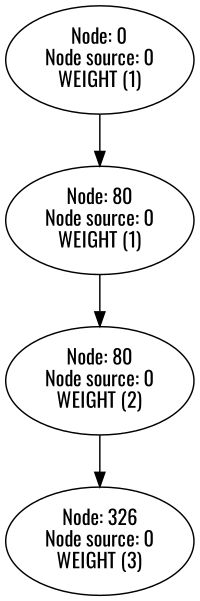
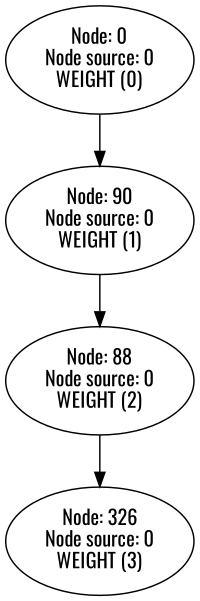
(100, 60) -> (100, 60)
(100, 220) -> (100, 220)
(100, 381) -> (100, 381)
